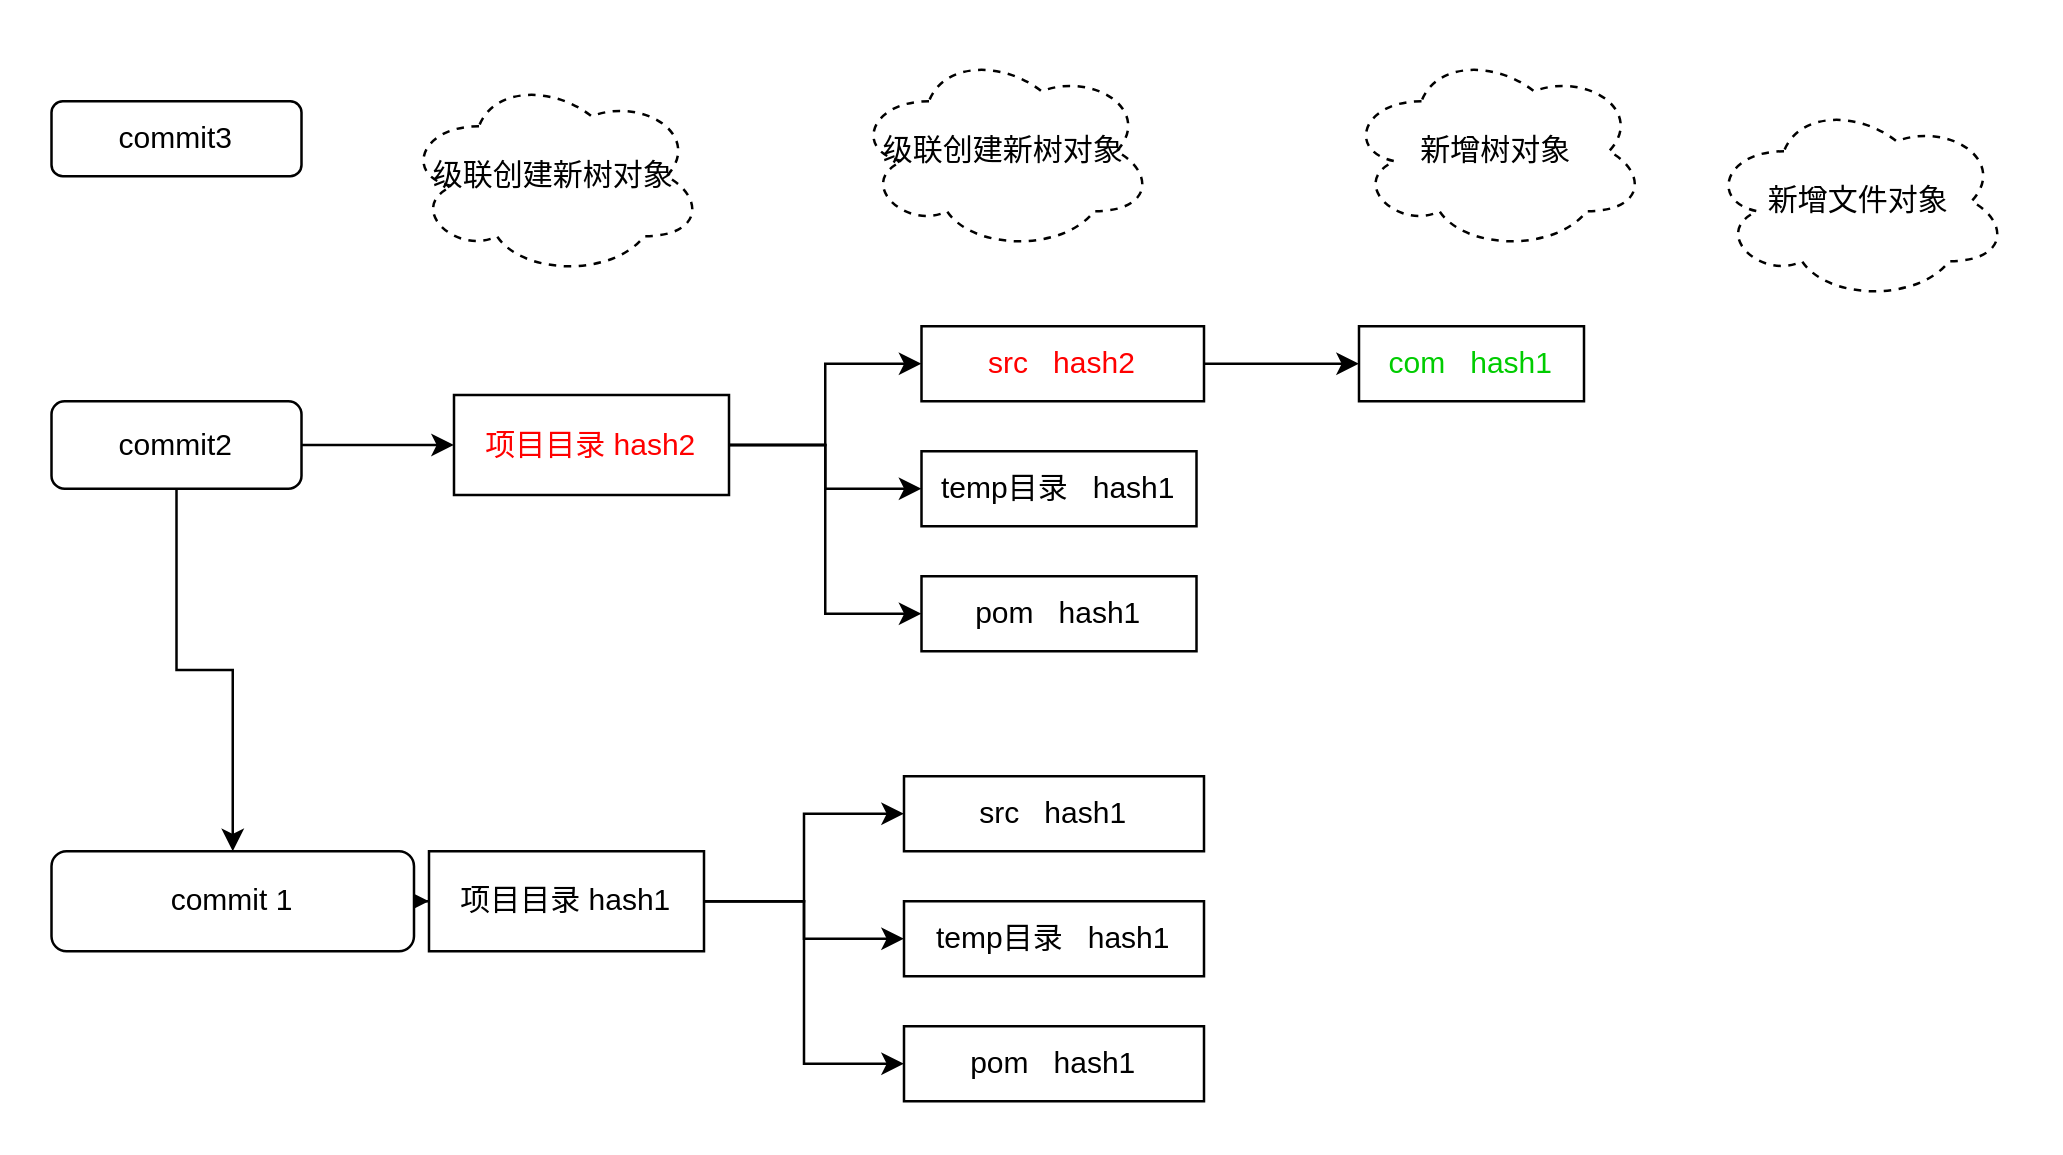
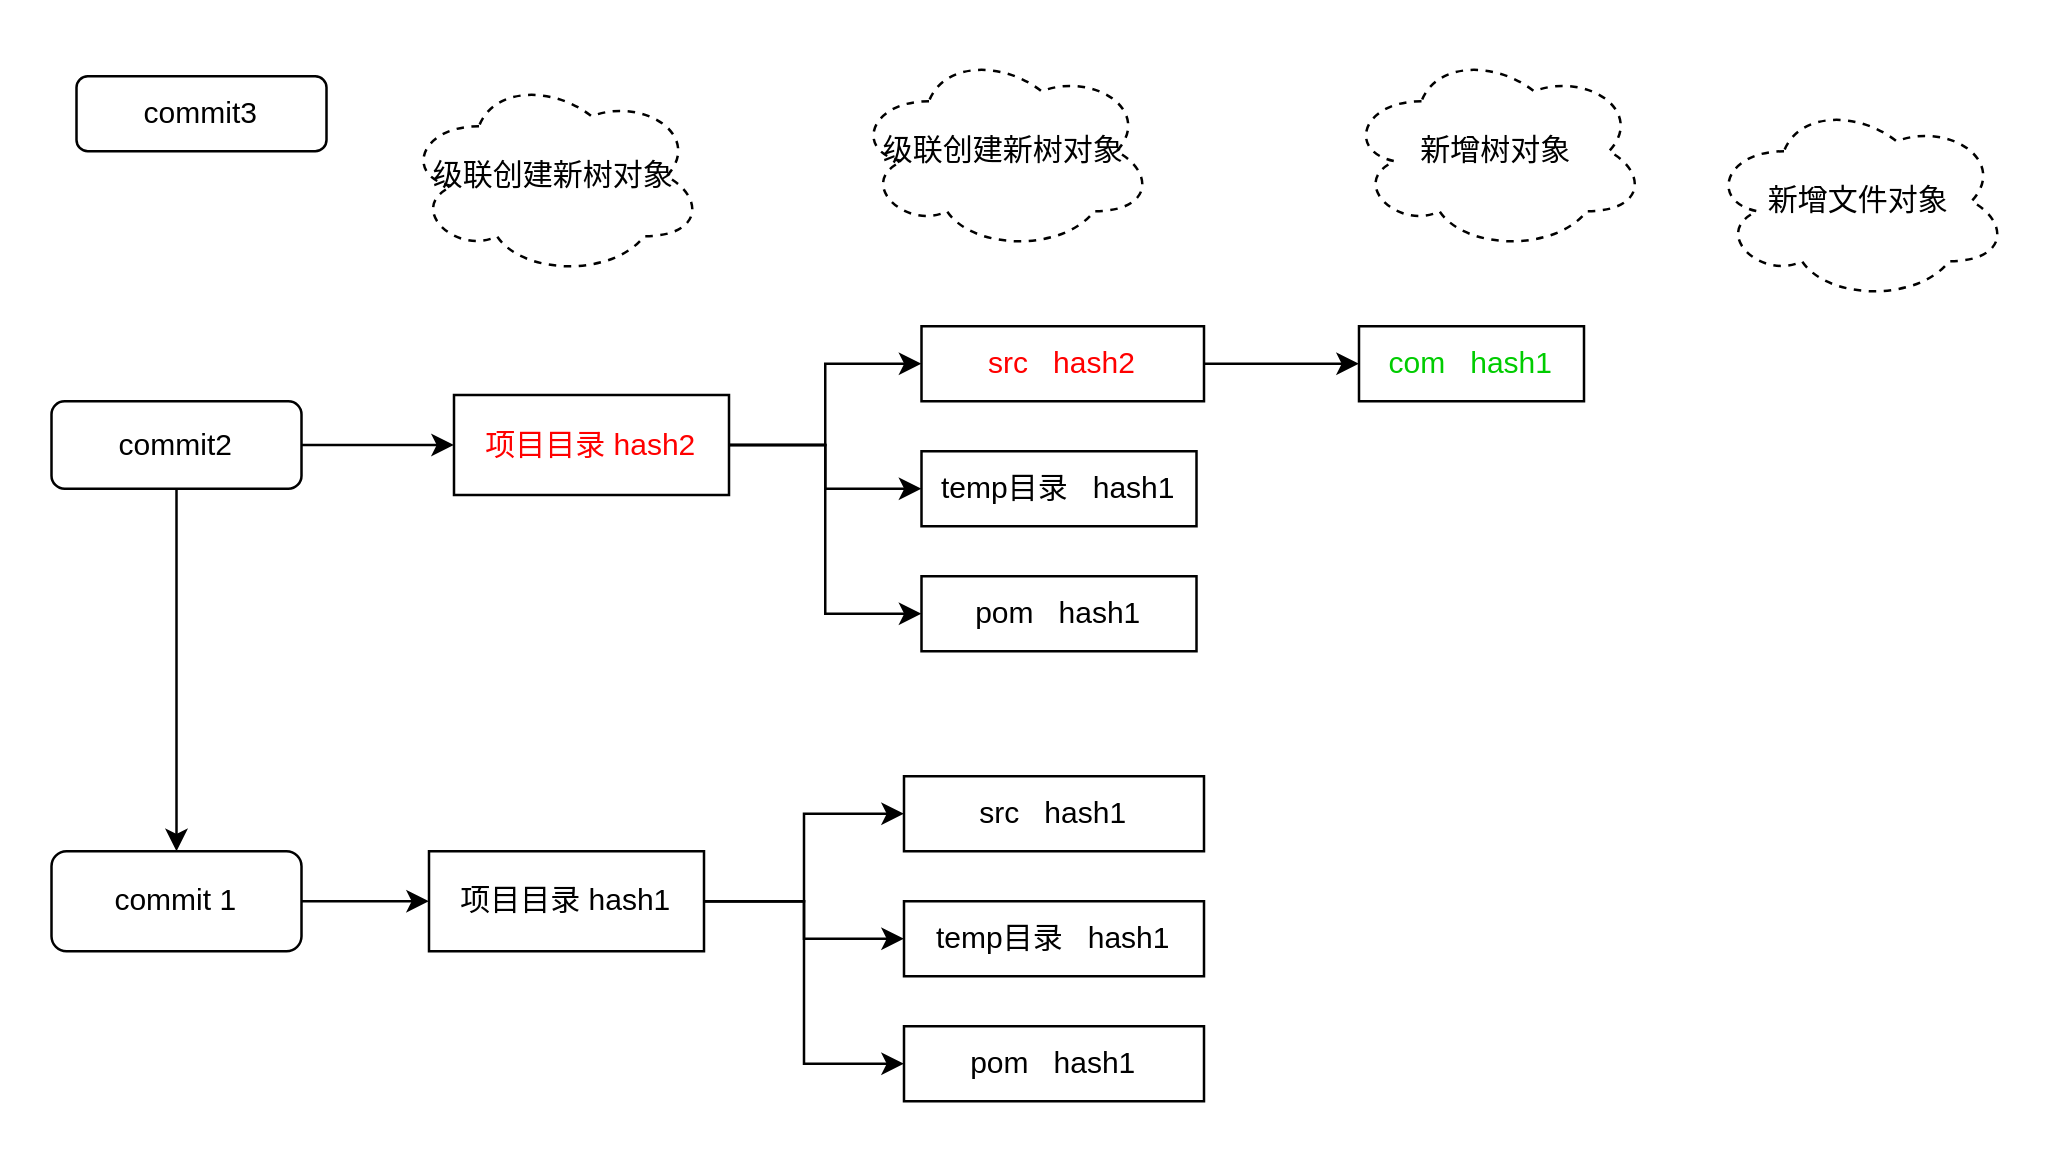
(176, 139) -> (201, 114)
(233, 901) -> (176, 901)
